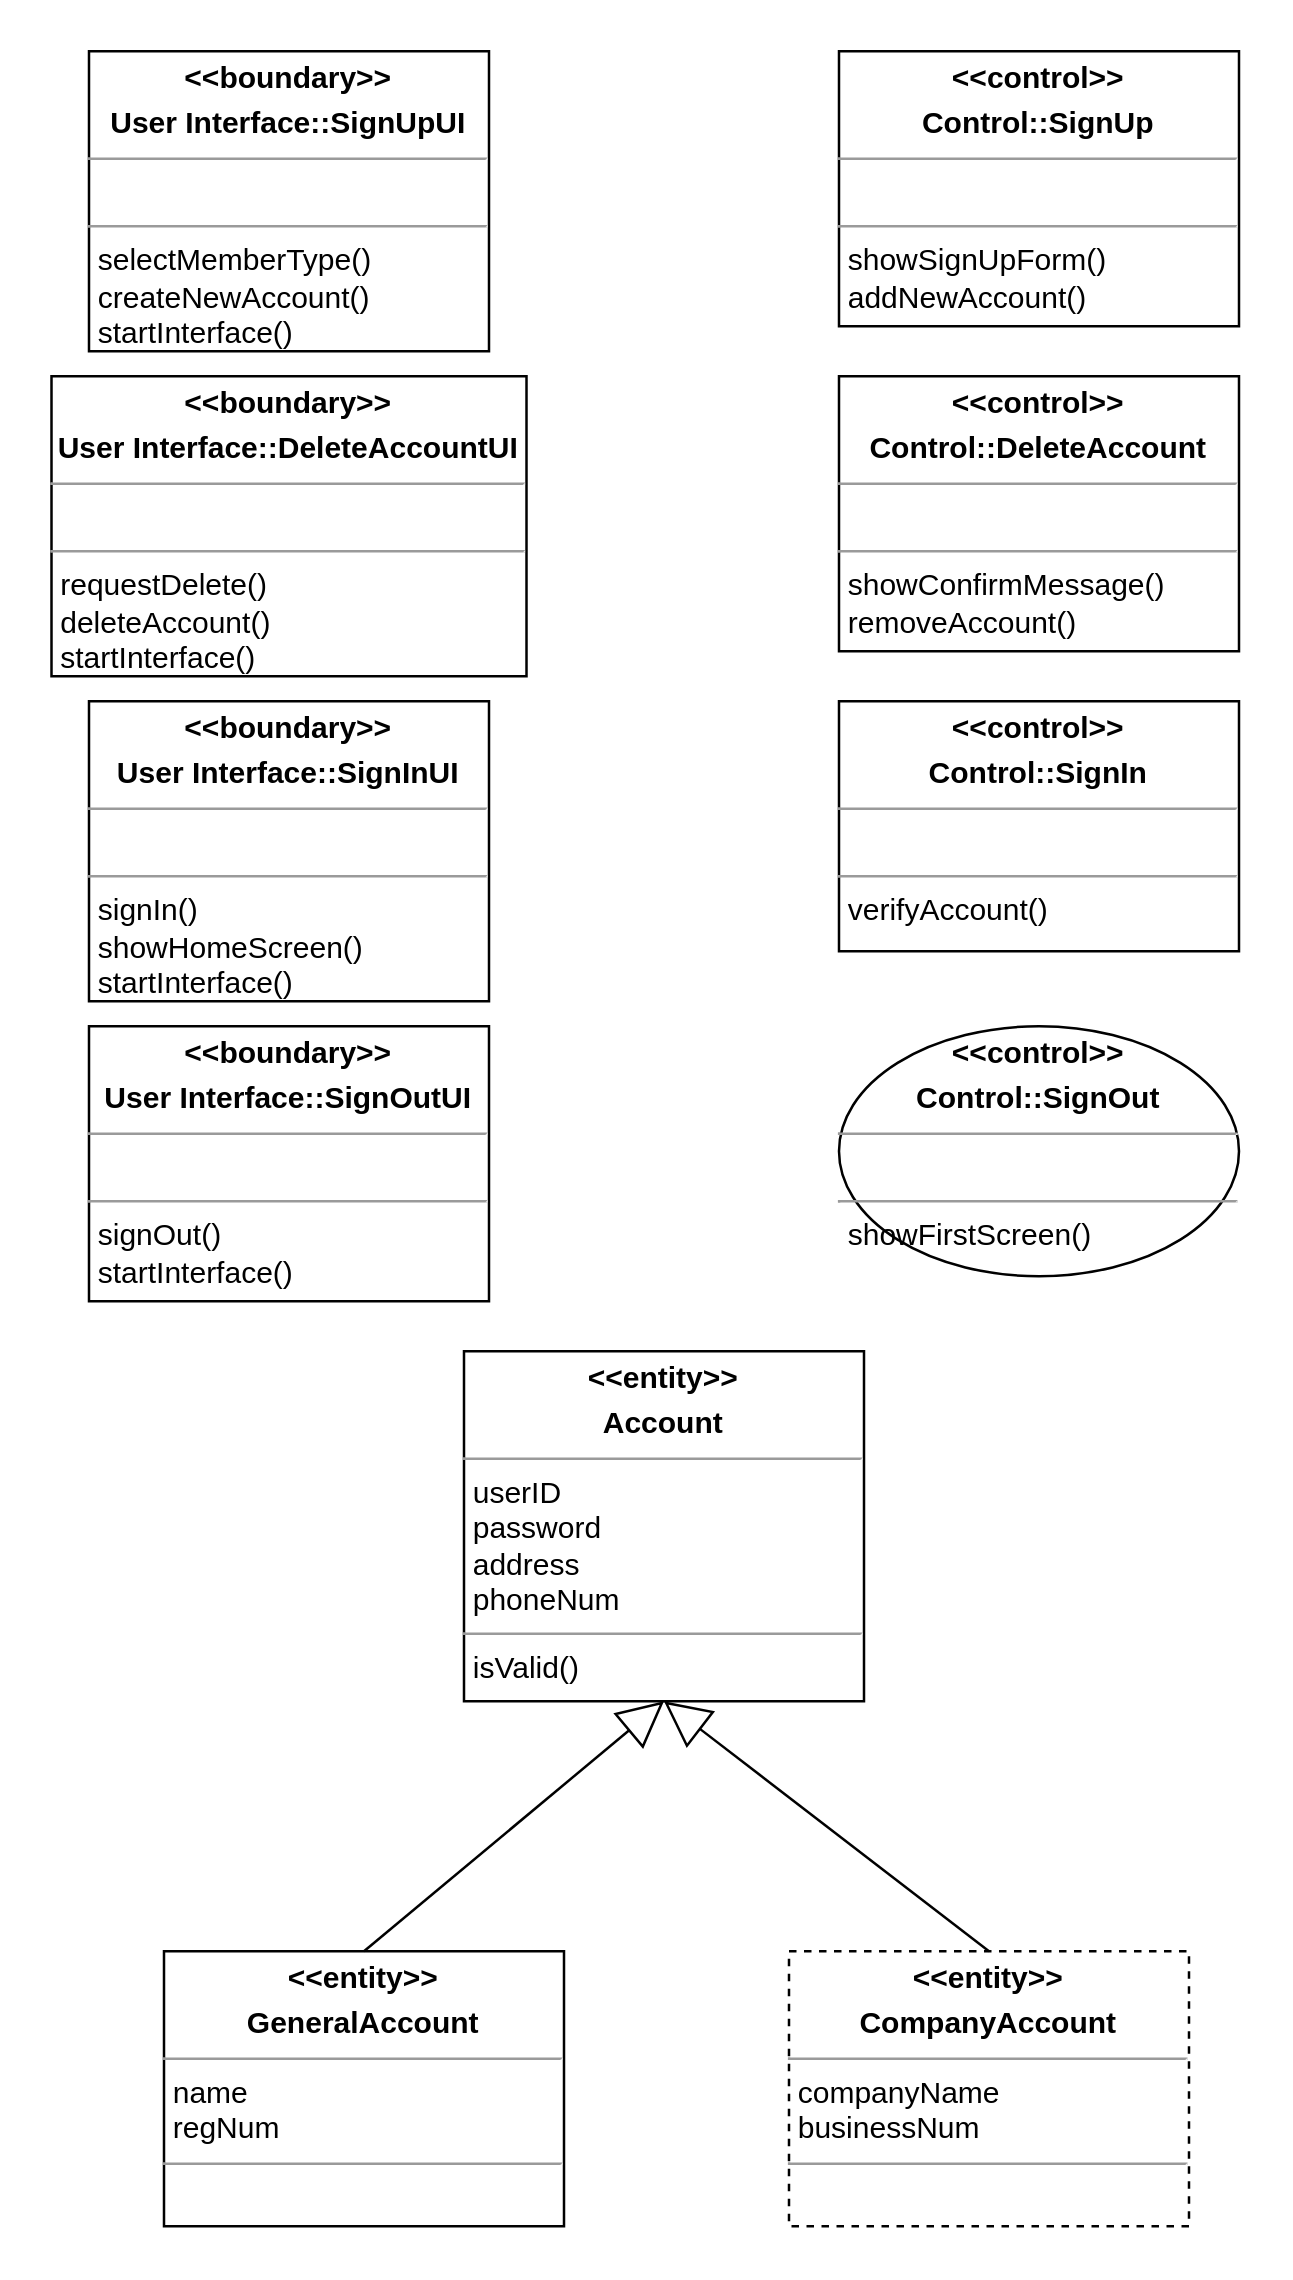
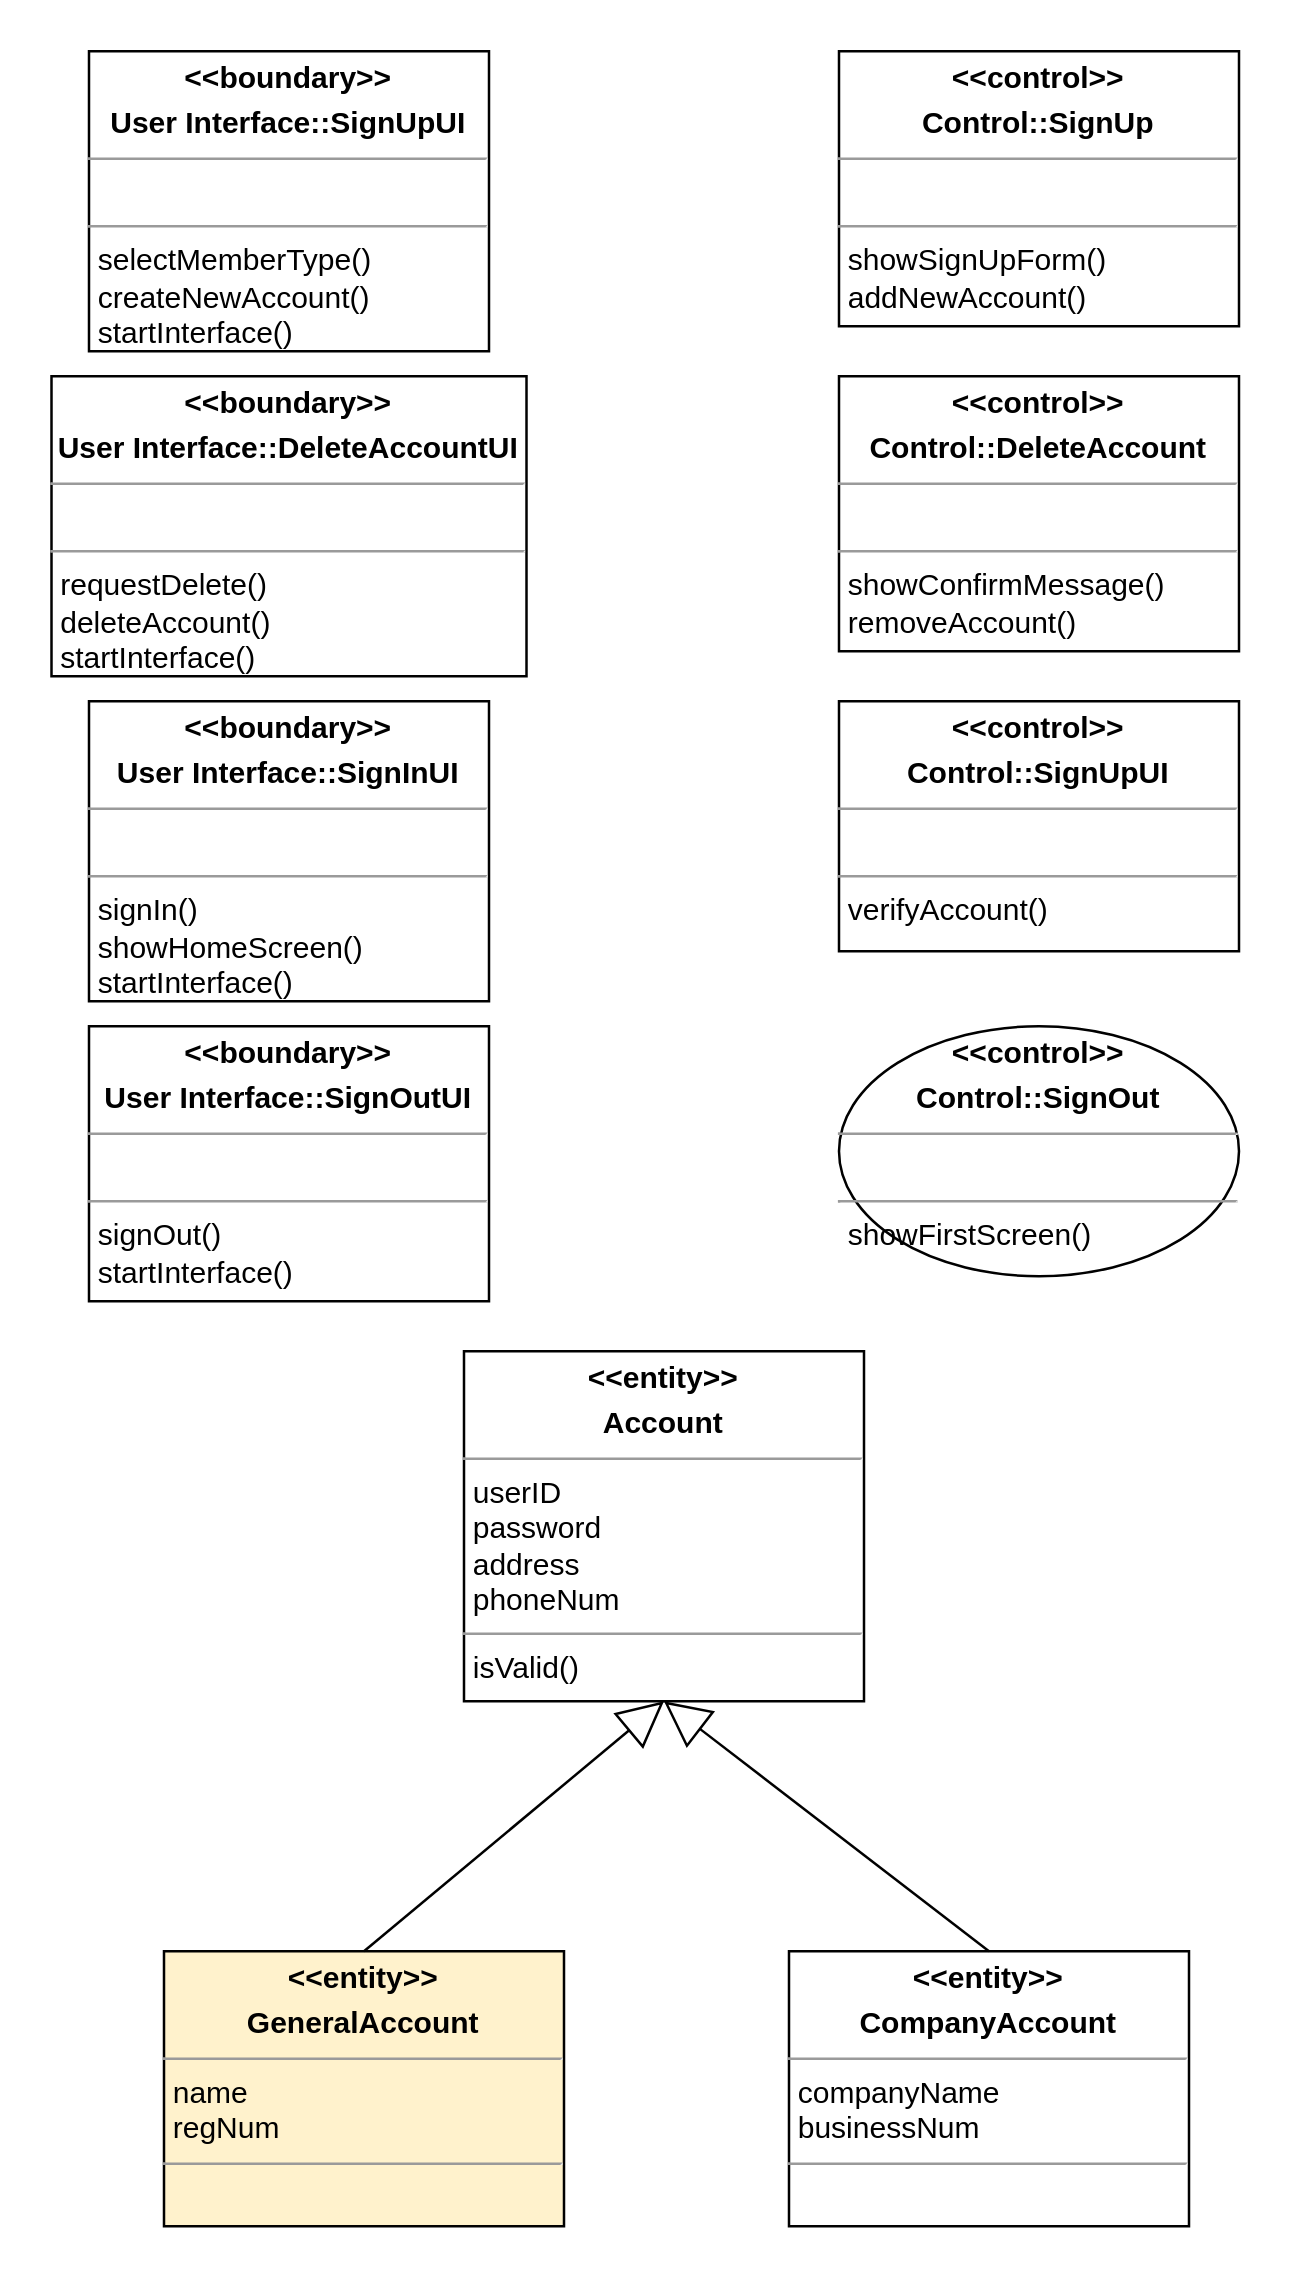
(961, 755) -> (966, 755)
(364, 2089) -> (364, 2089)
(989, 2089) -> (989, 2089)
